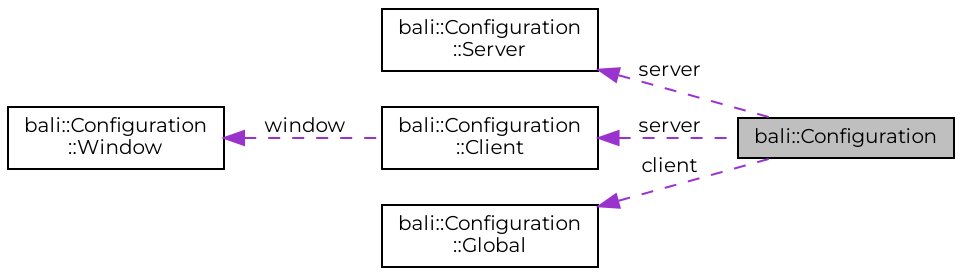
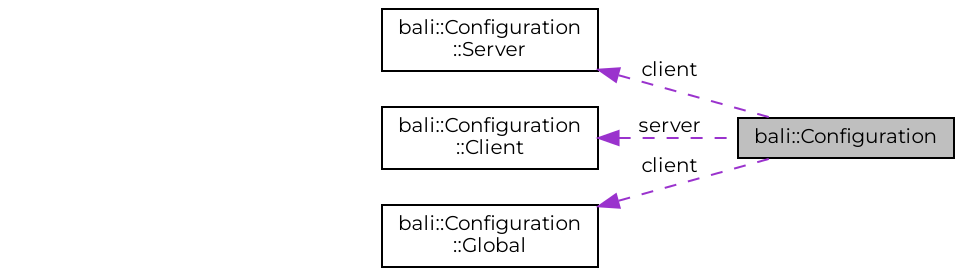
(668, 71) -> (668, 71)
(116, 138) -> none
